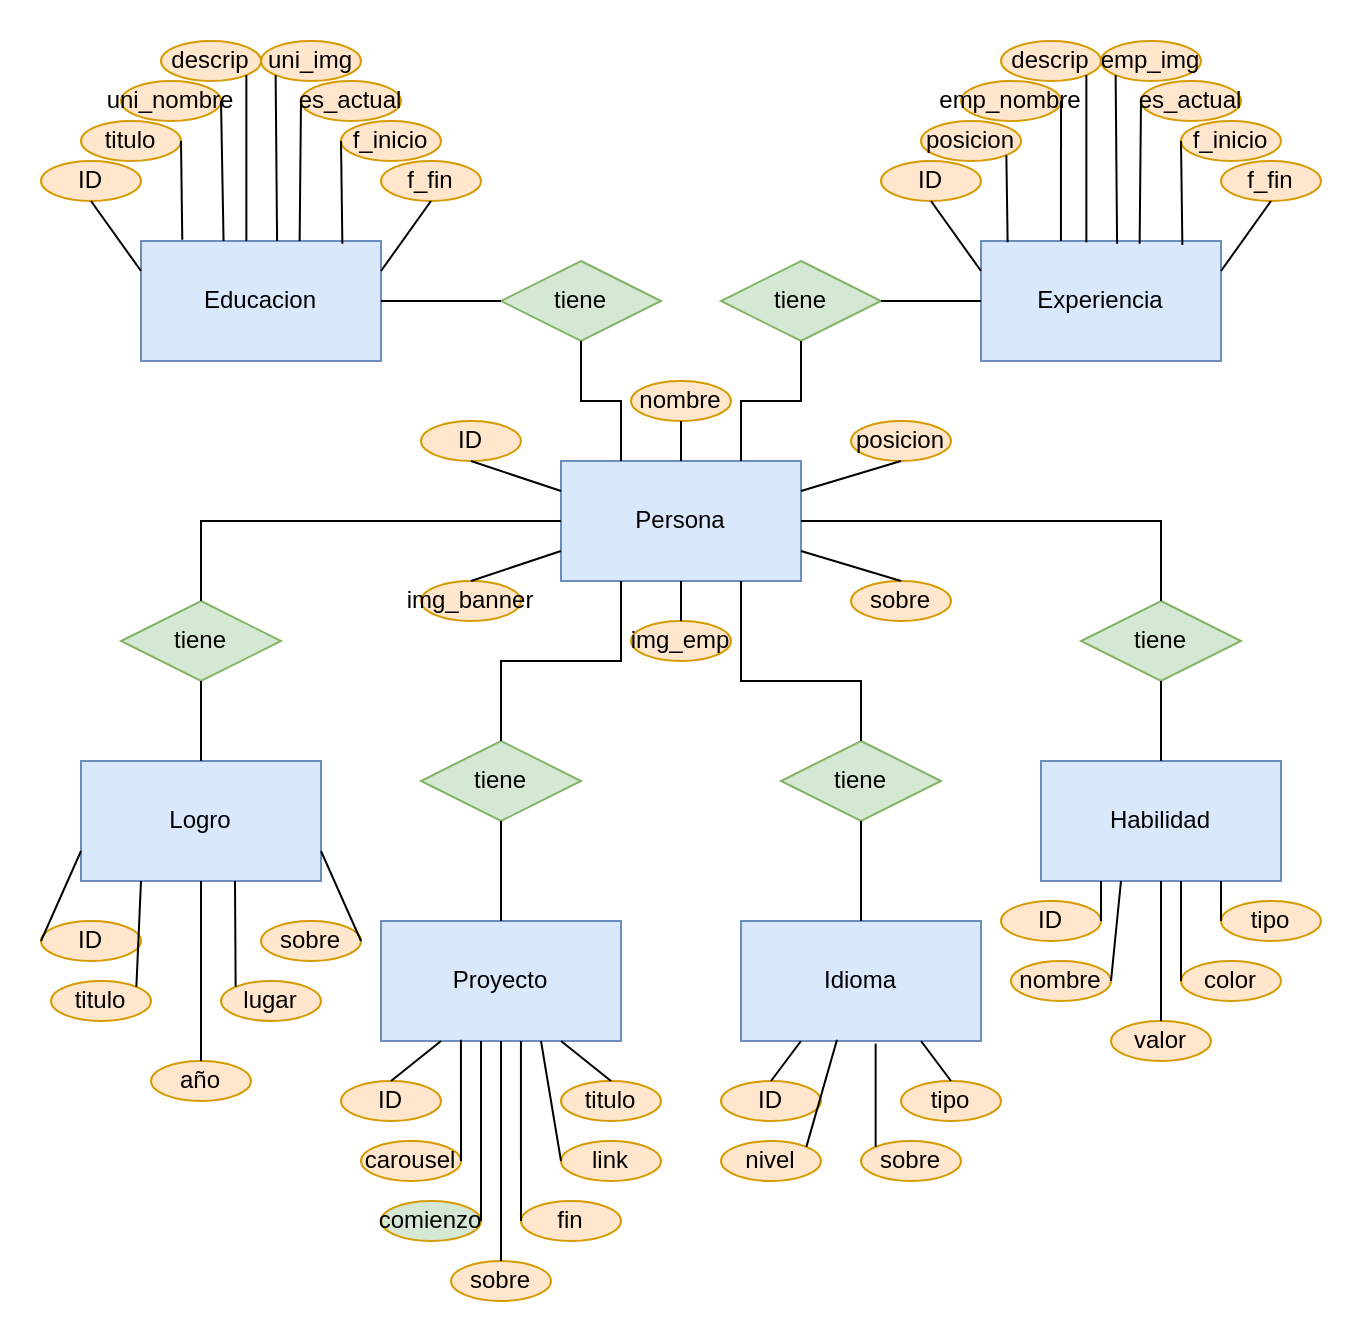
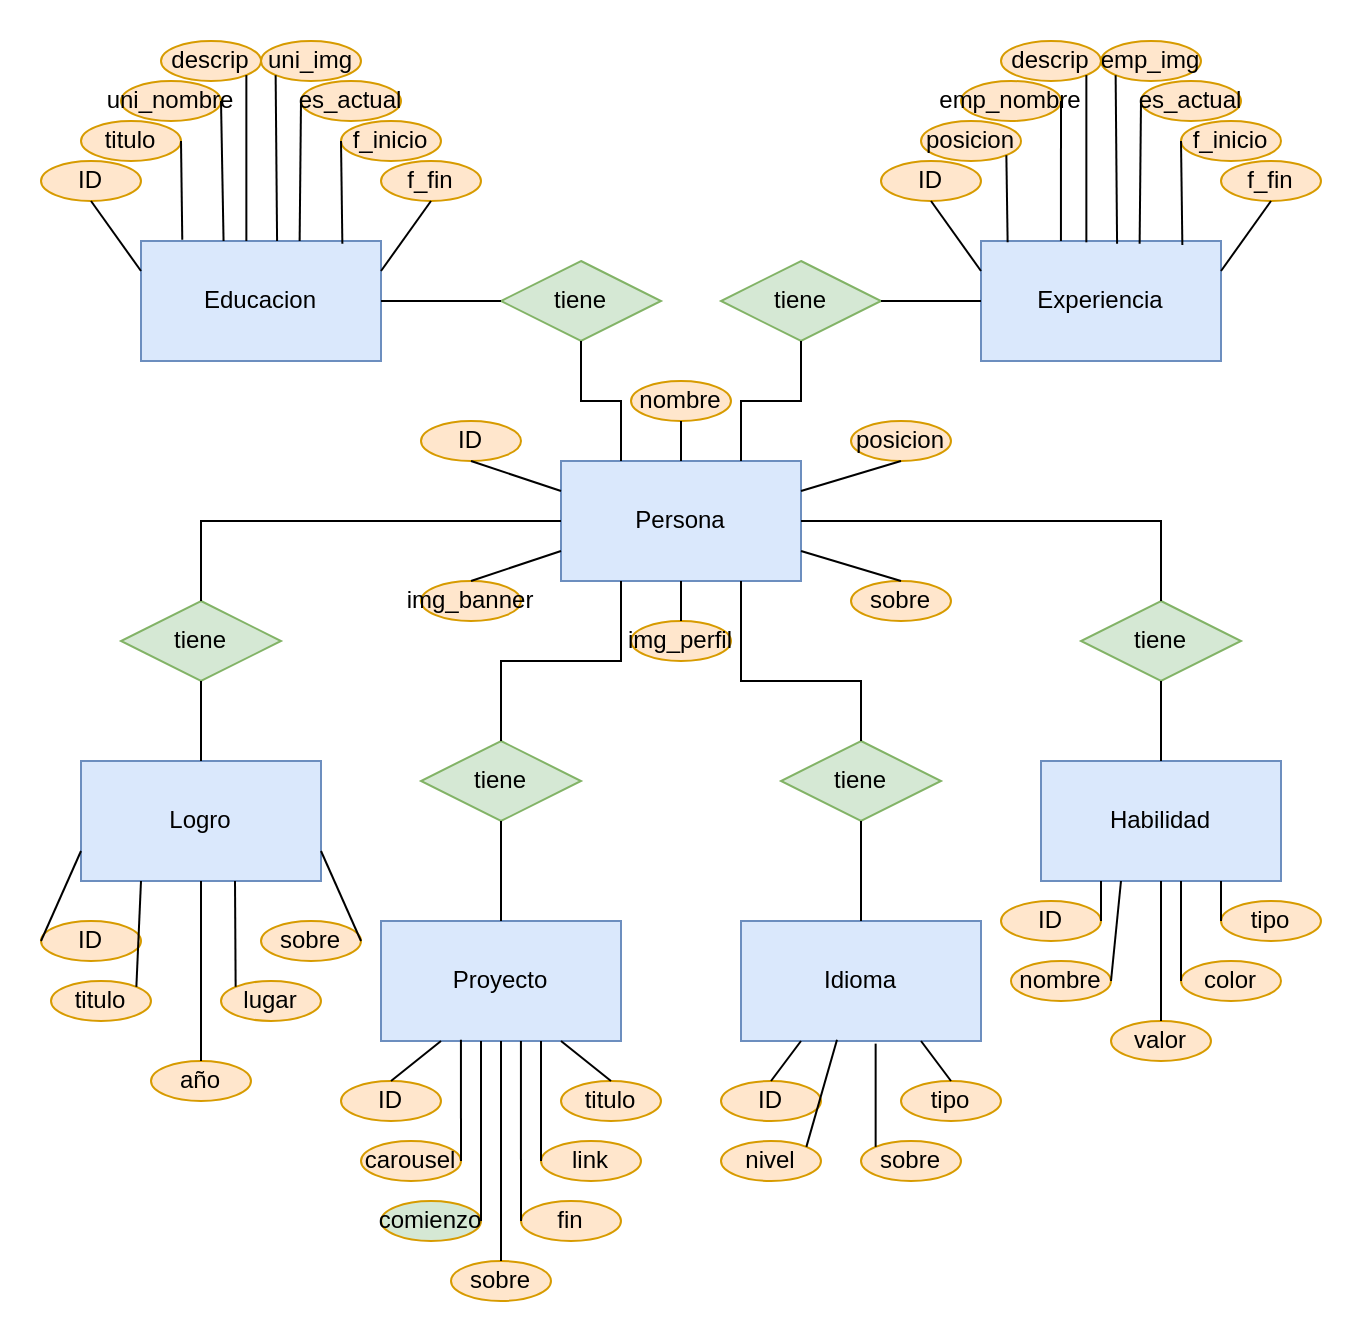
(681, 641) -> (681, 641)
(611, 1161) -> (591, 1161)
